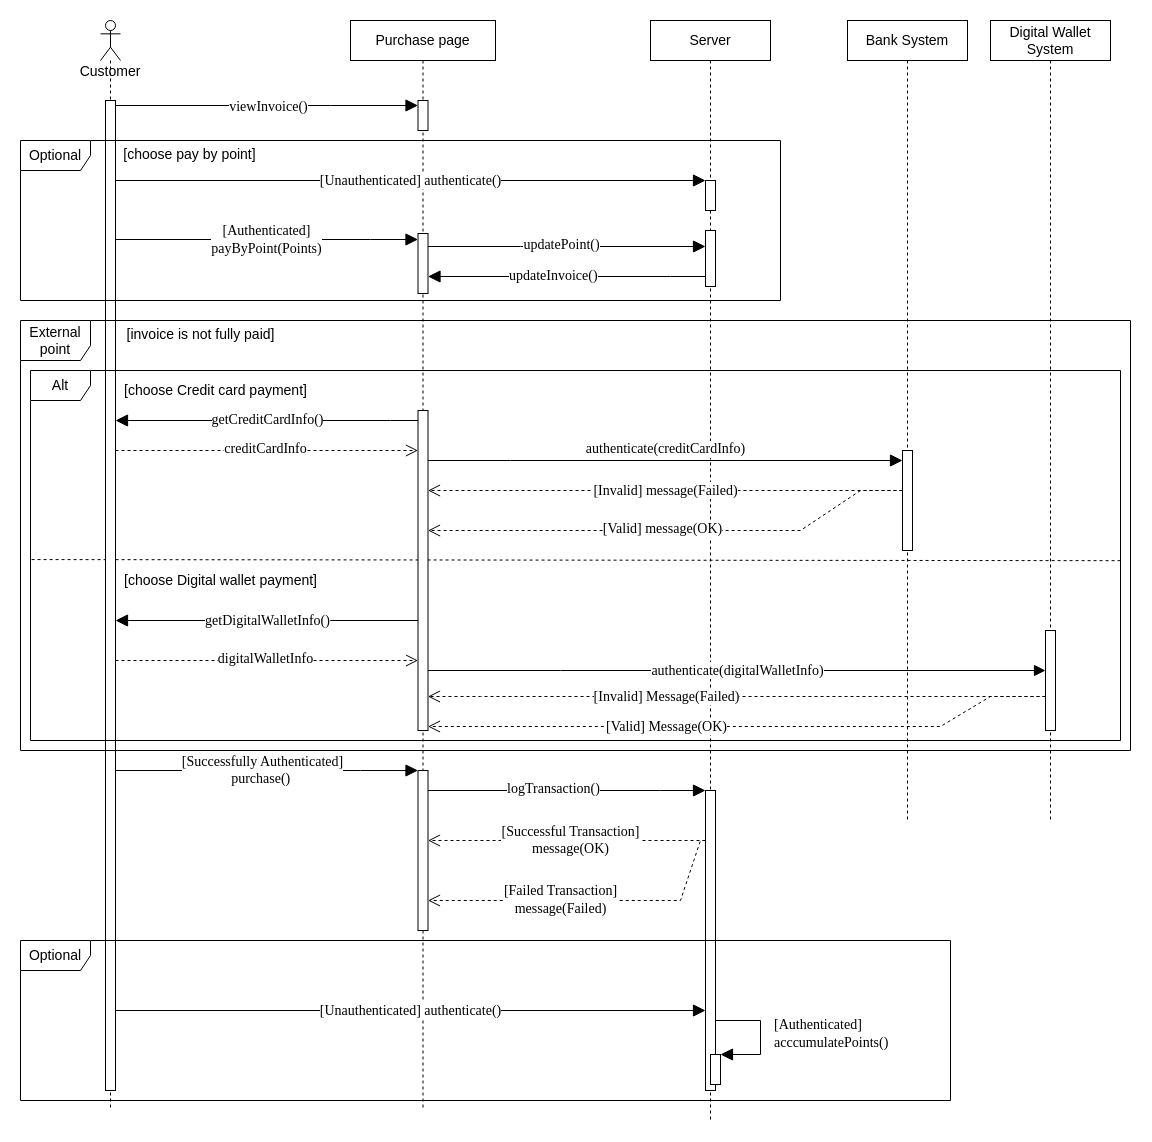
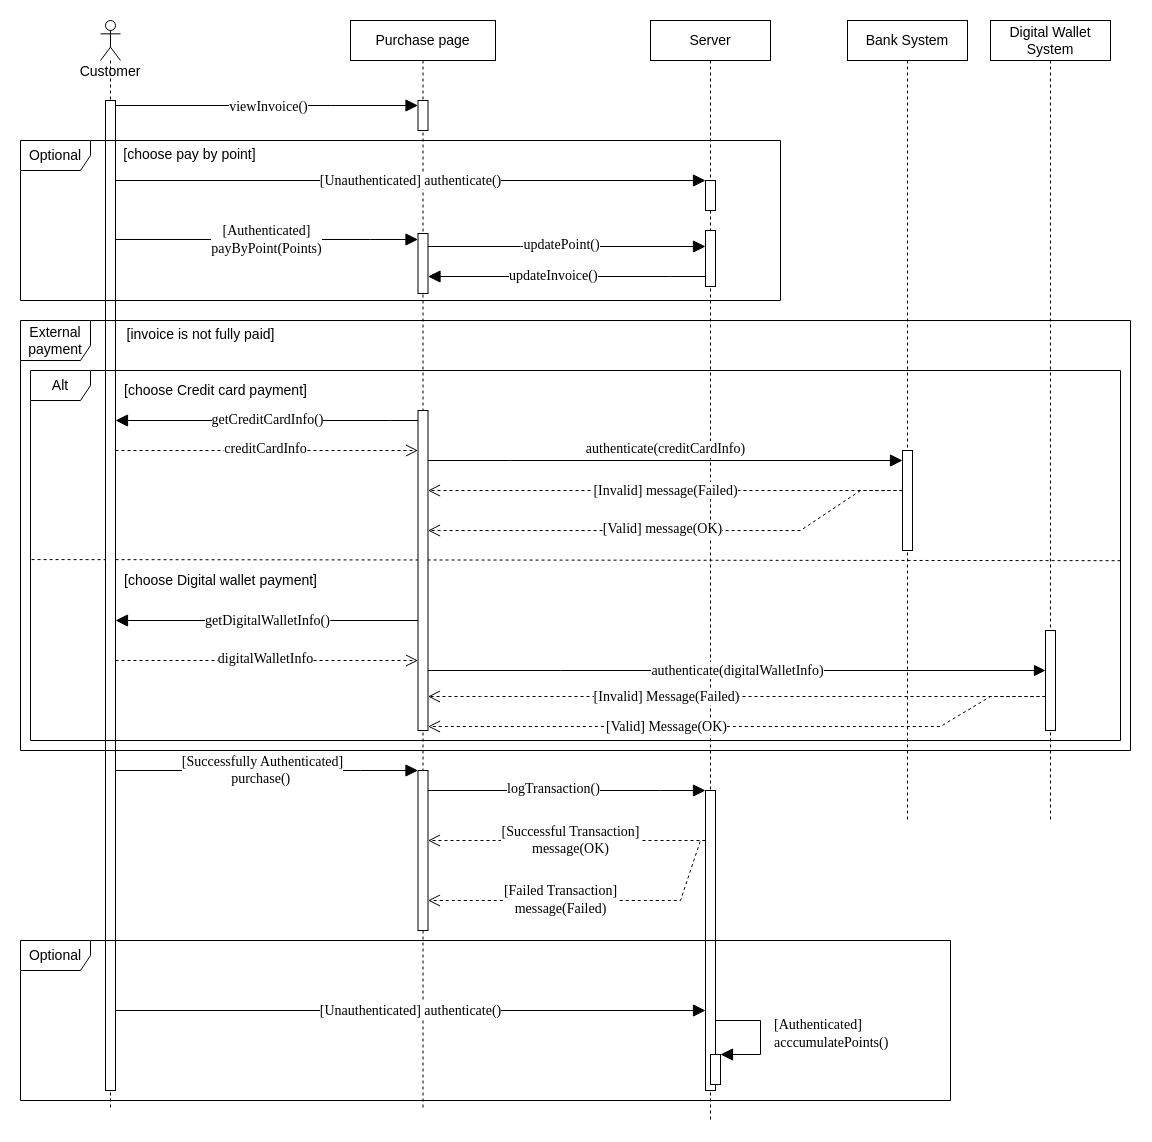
(56, 341) -> (56, 341)
